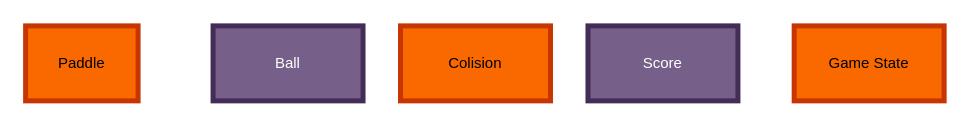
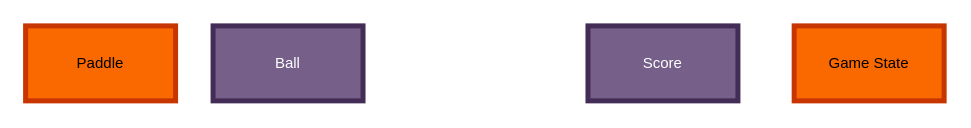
(82, 63) -> (101, 63)
(476, 63) -> none
